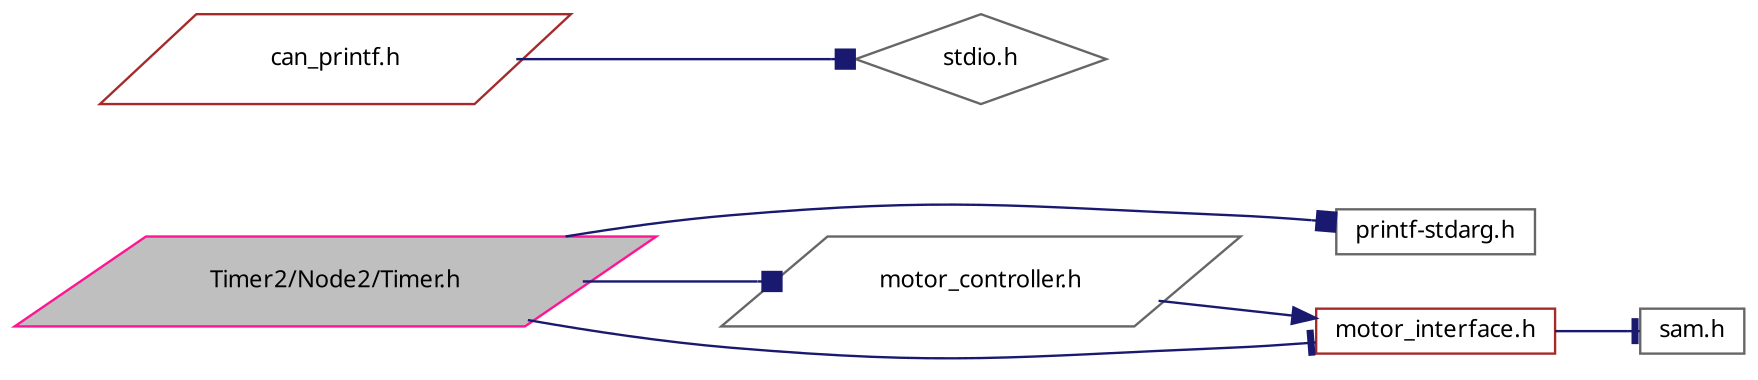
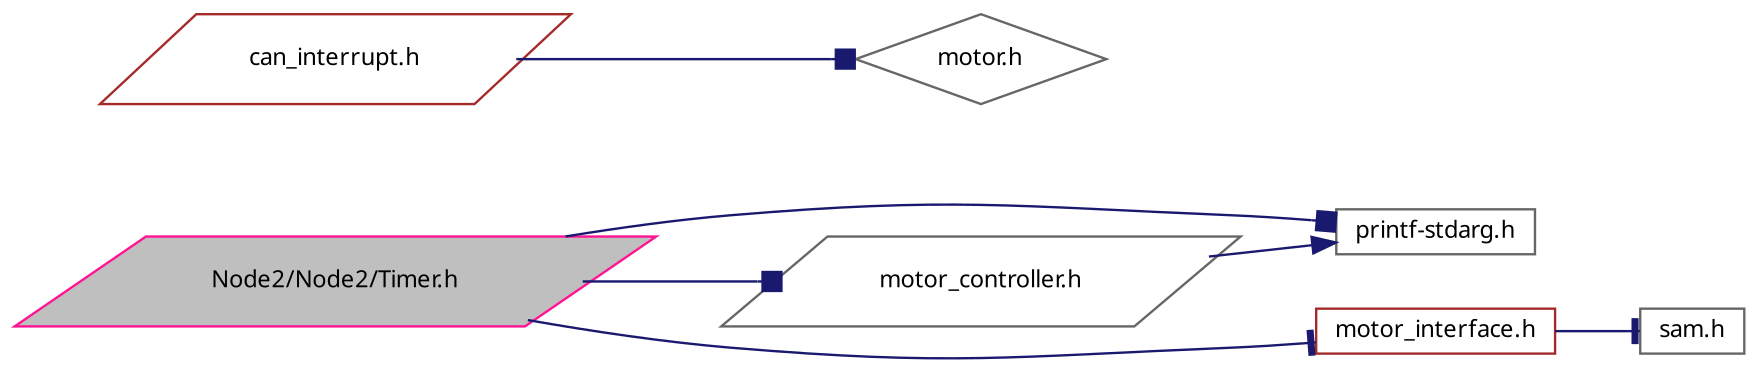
(335, 59) -> (335, 59)
(981, 59) -> (981, 59)
(335, 281) -> (335, 281)
(1225, 308) -> (1261, 251)
